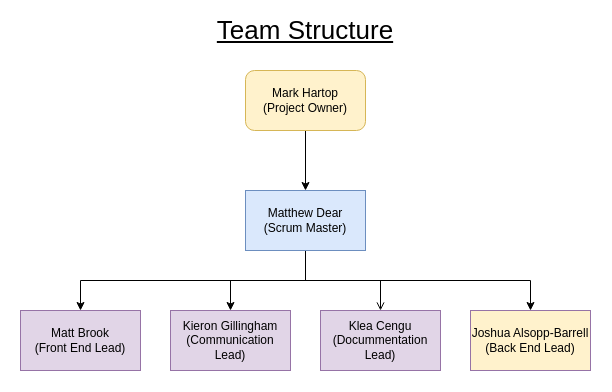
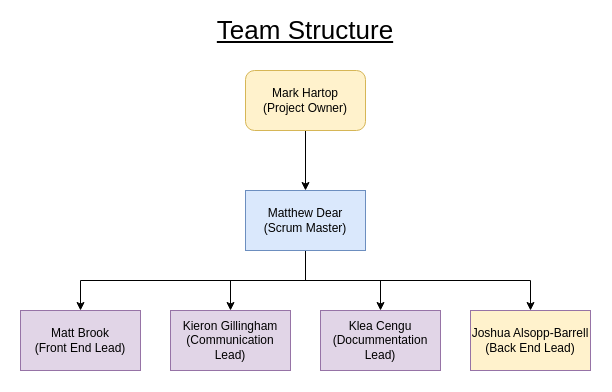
(381, 304) -> (381, 302)
